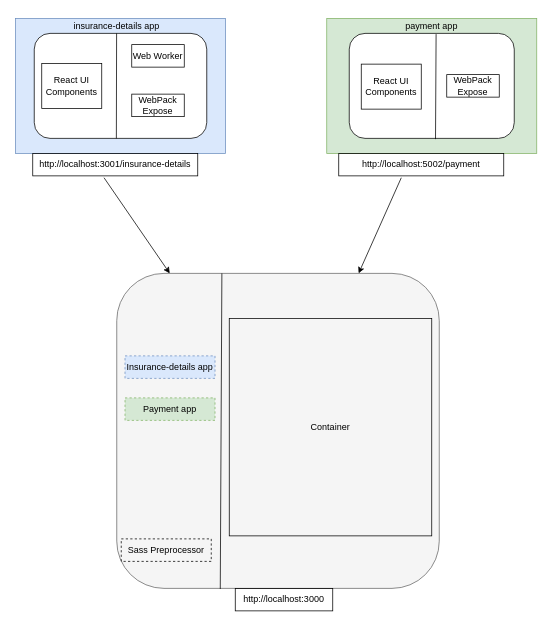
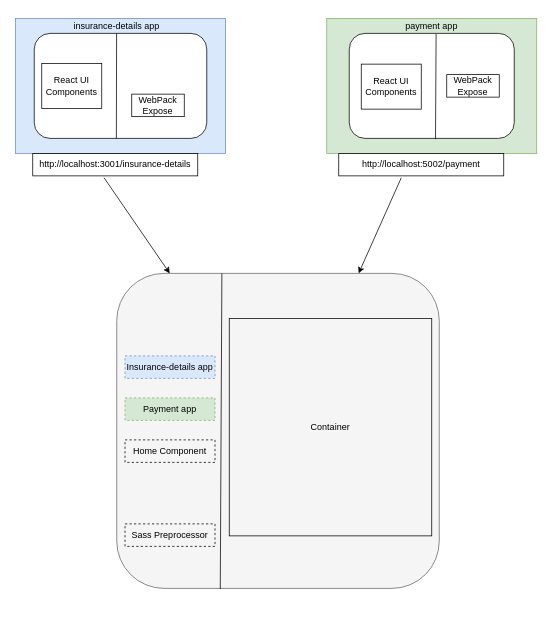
(158, 56) -> none
none -> (170, 451)
(166, 550) -> (170, 535)
(284, 600) -> none
